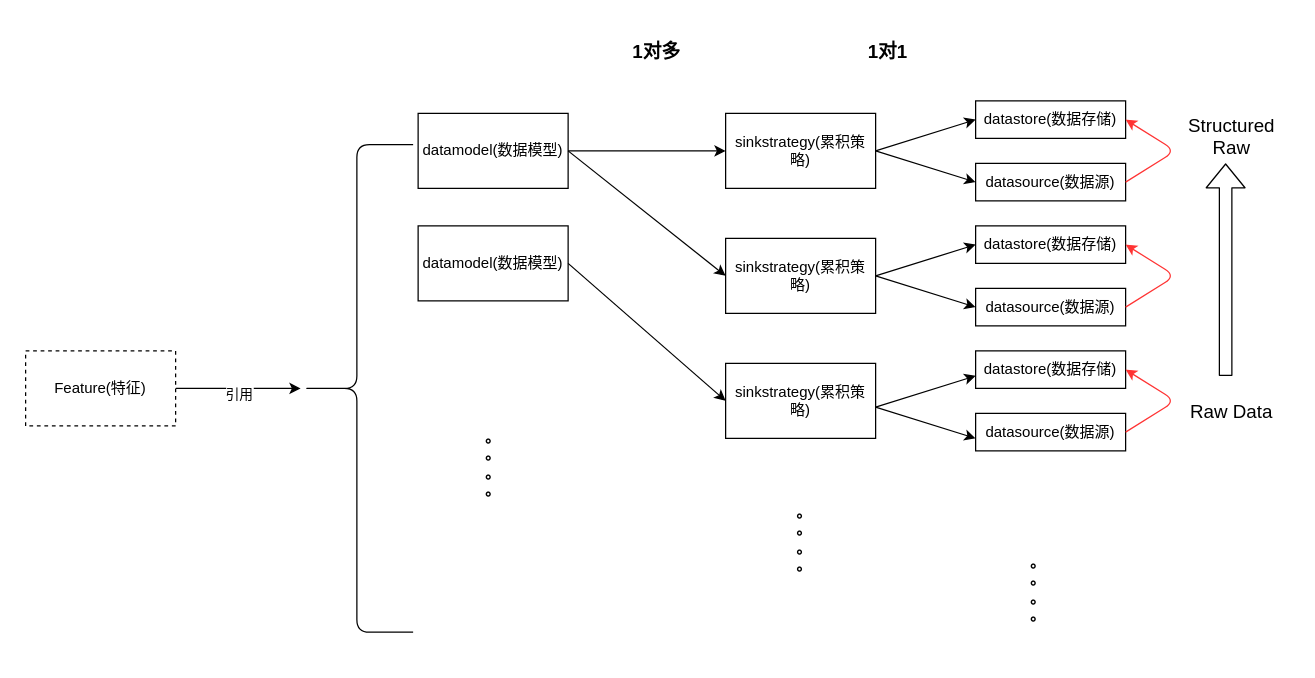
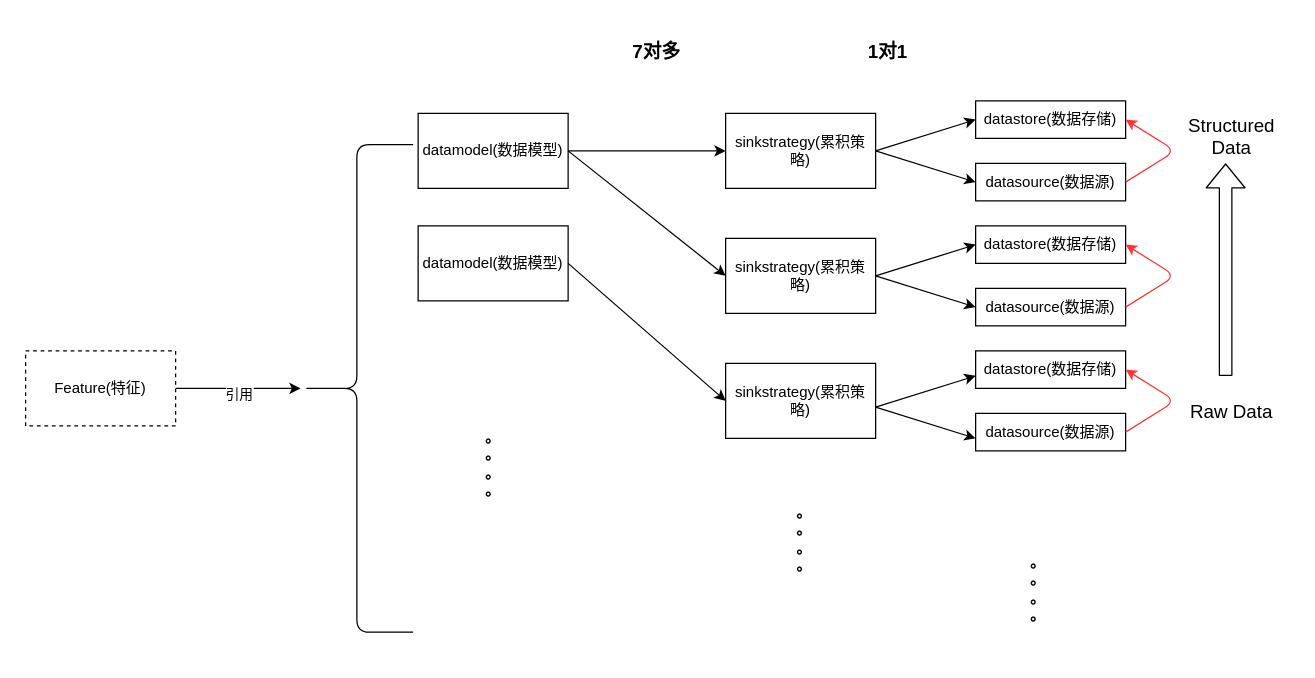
(657, 51) -> (657, 51)
(1232, 136) -> (1232, 136)
